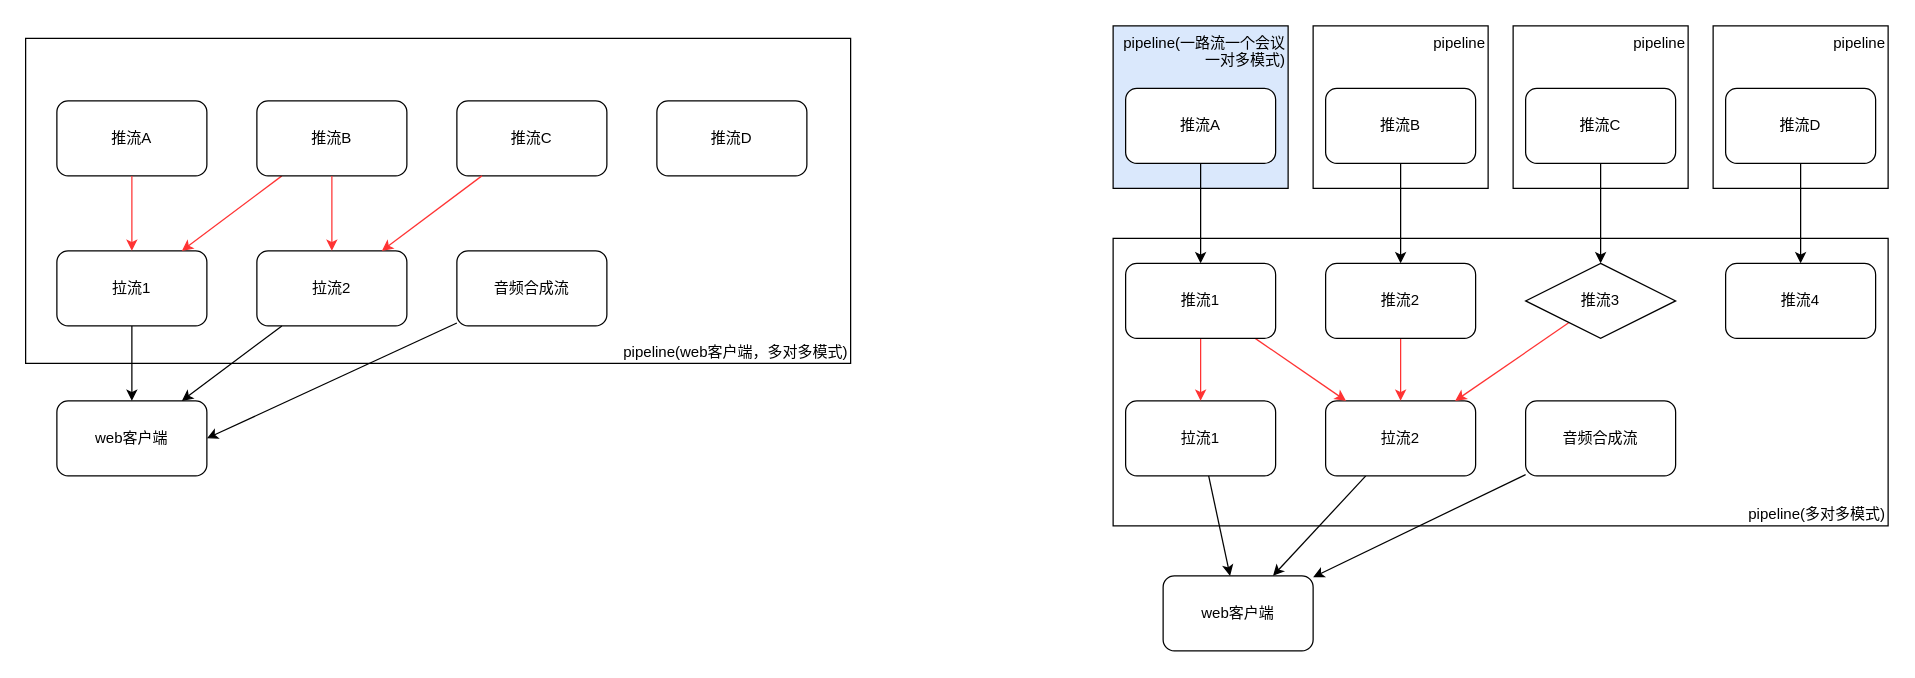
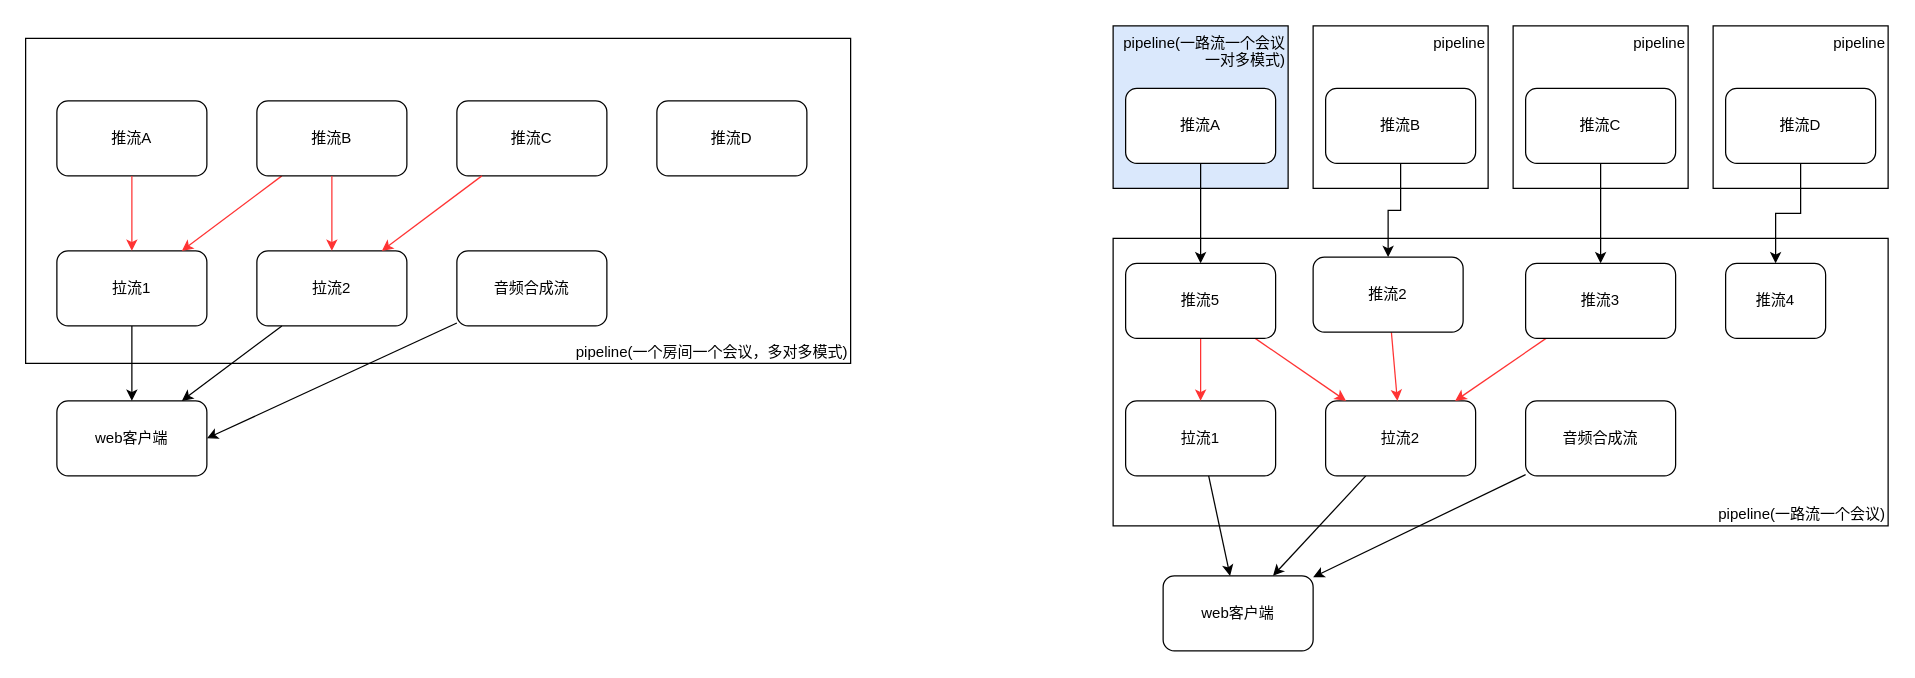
(1201, 301) -> (1201, 301)
(1401, 301) -> (1388, 294)
(1601, 301) -> (1601, 301)
(1801, 301) -> (1776, 301)
(732, 350) -> (707, 350)
(1812, 513) -> (1797, 513)
